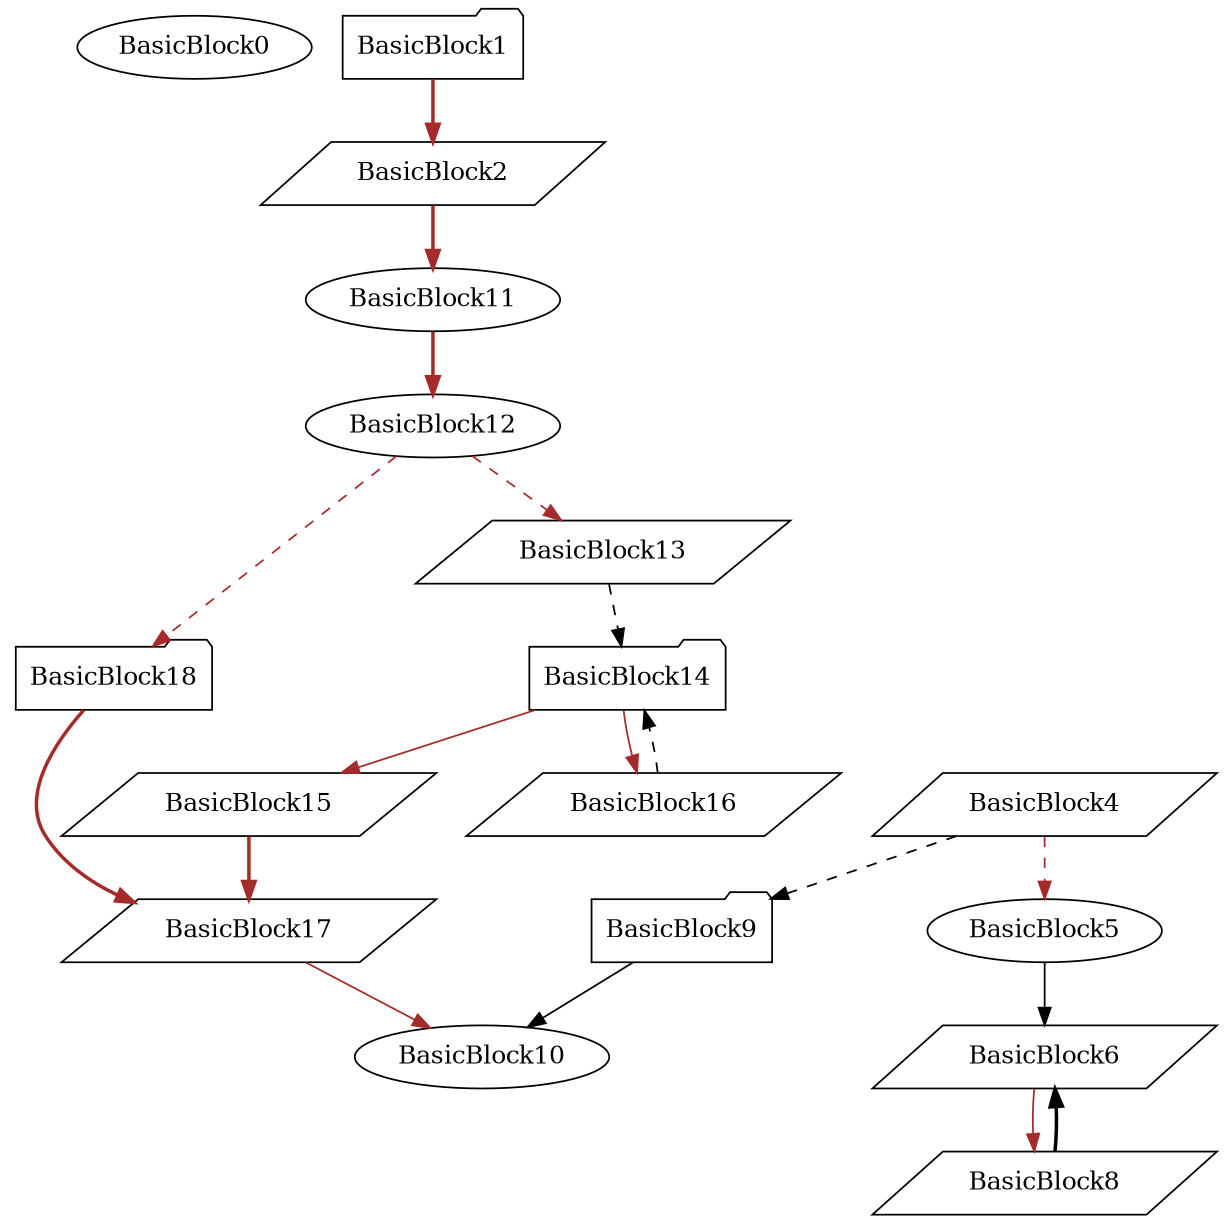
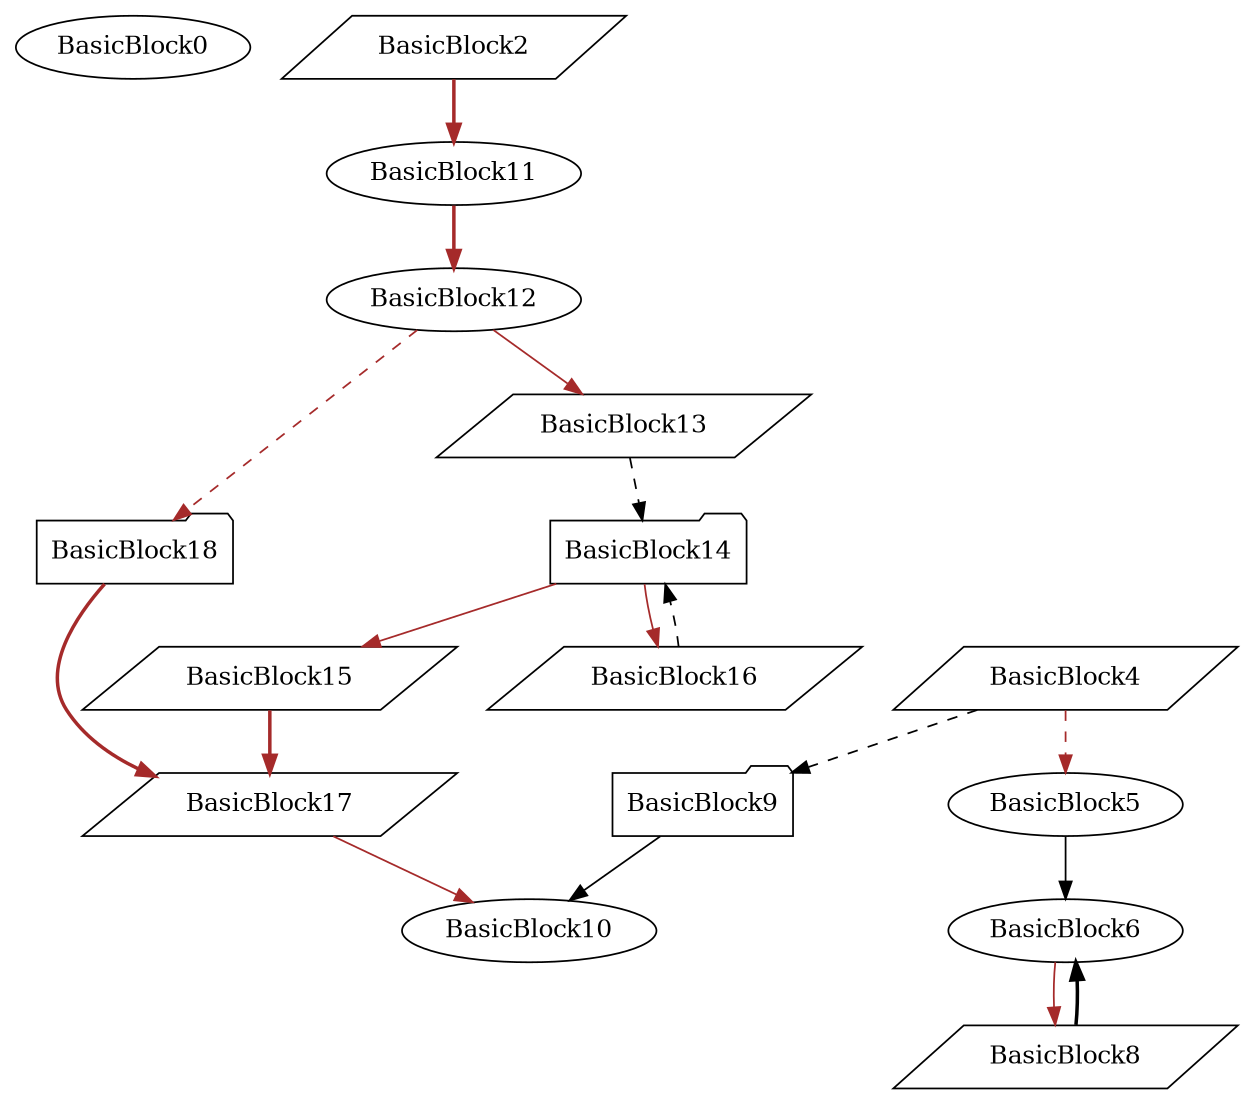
(433, 47) -> none
(510, 483) -> (530, 357)
(1045, 1057) -> (1066, 931)
